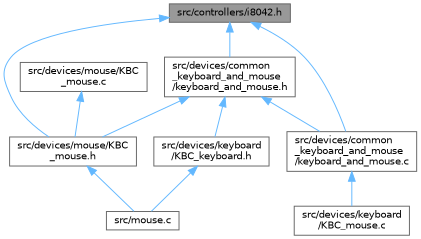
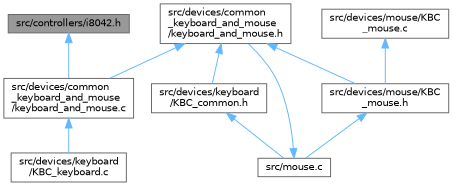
(35, 42) -> none
(230, 45) -> (282, 91)
(211, 152) -> (209, 98)
(352, 221) -> (69, 167)
